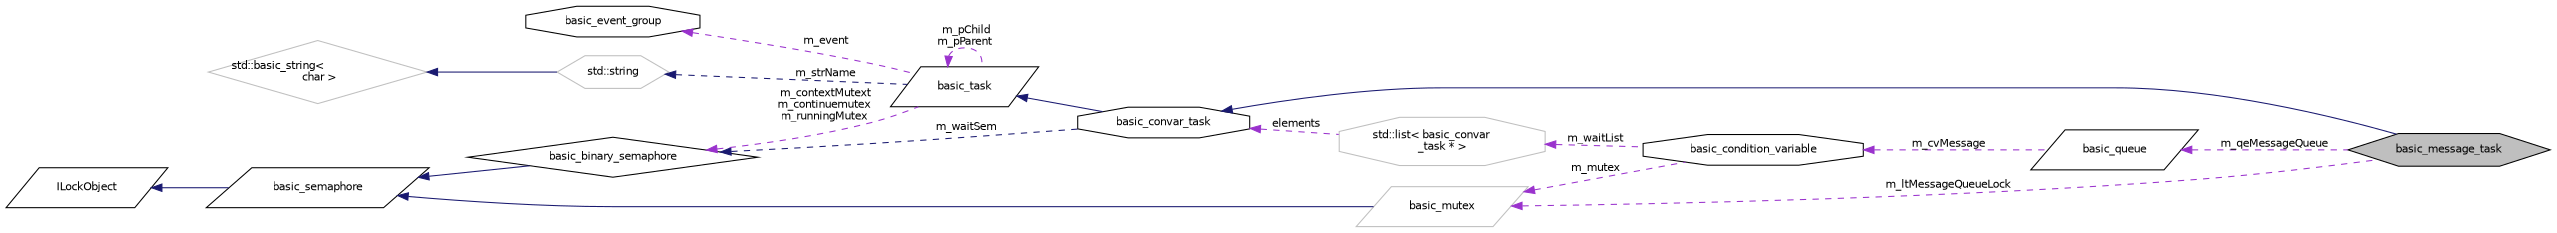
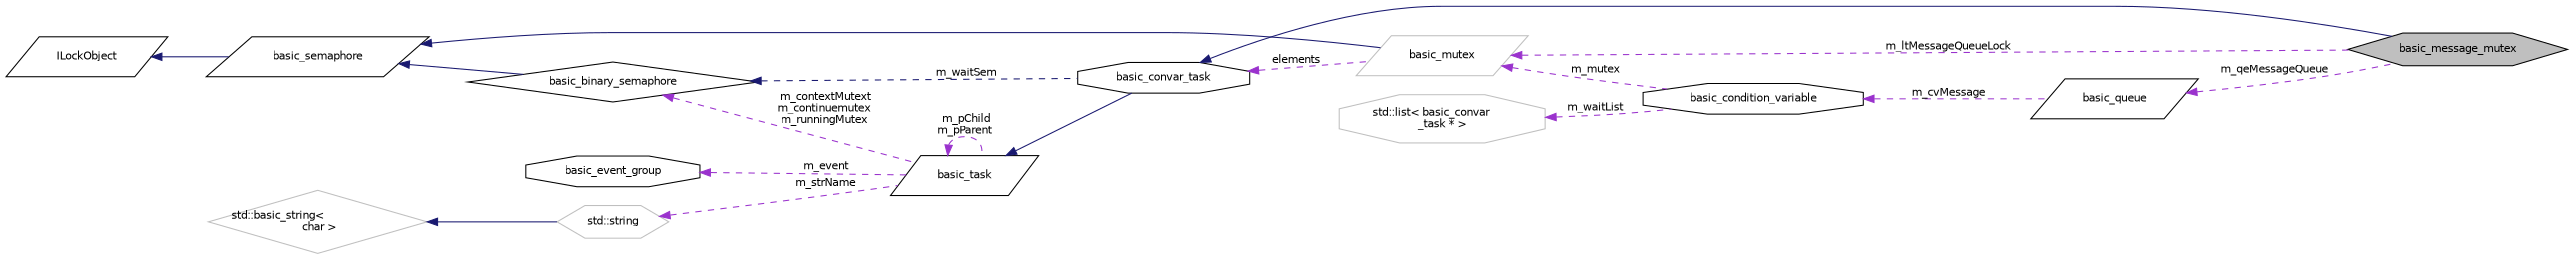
(792, 80) -> (784, 201)
(1300, 132) -> (1314, 66)
(2449, 150) -> (2458, 49)
